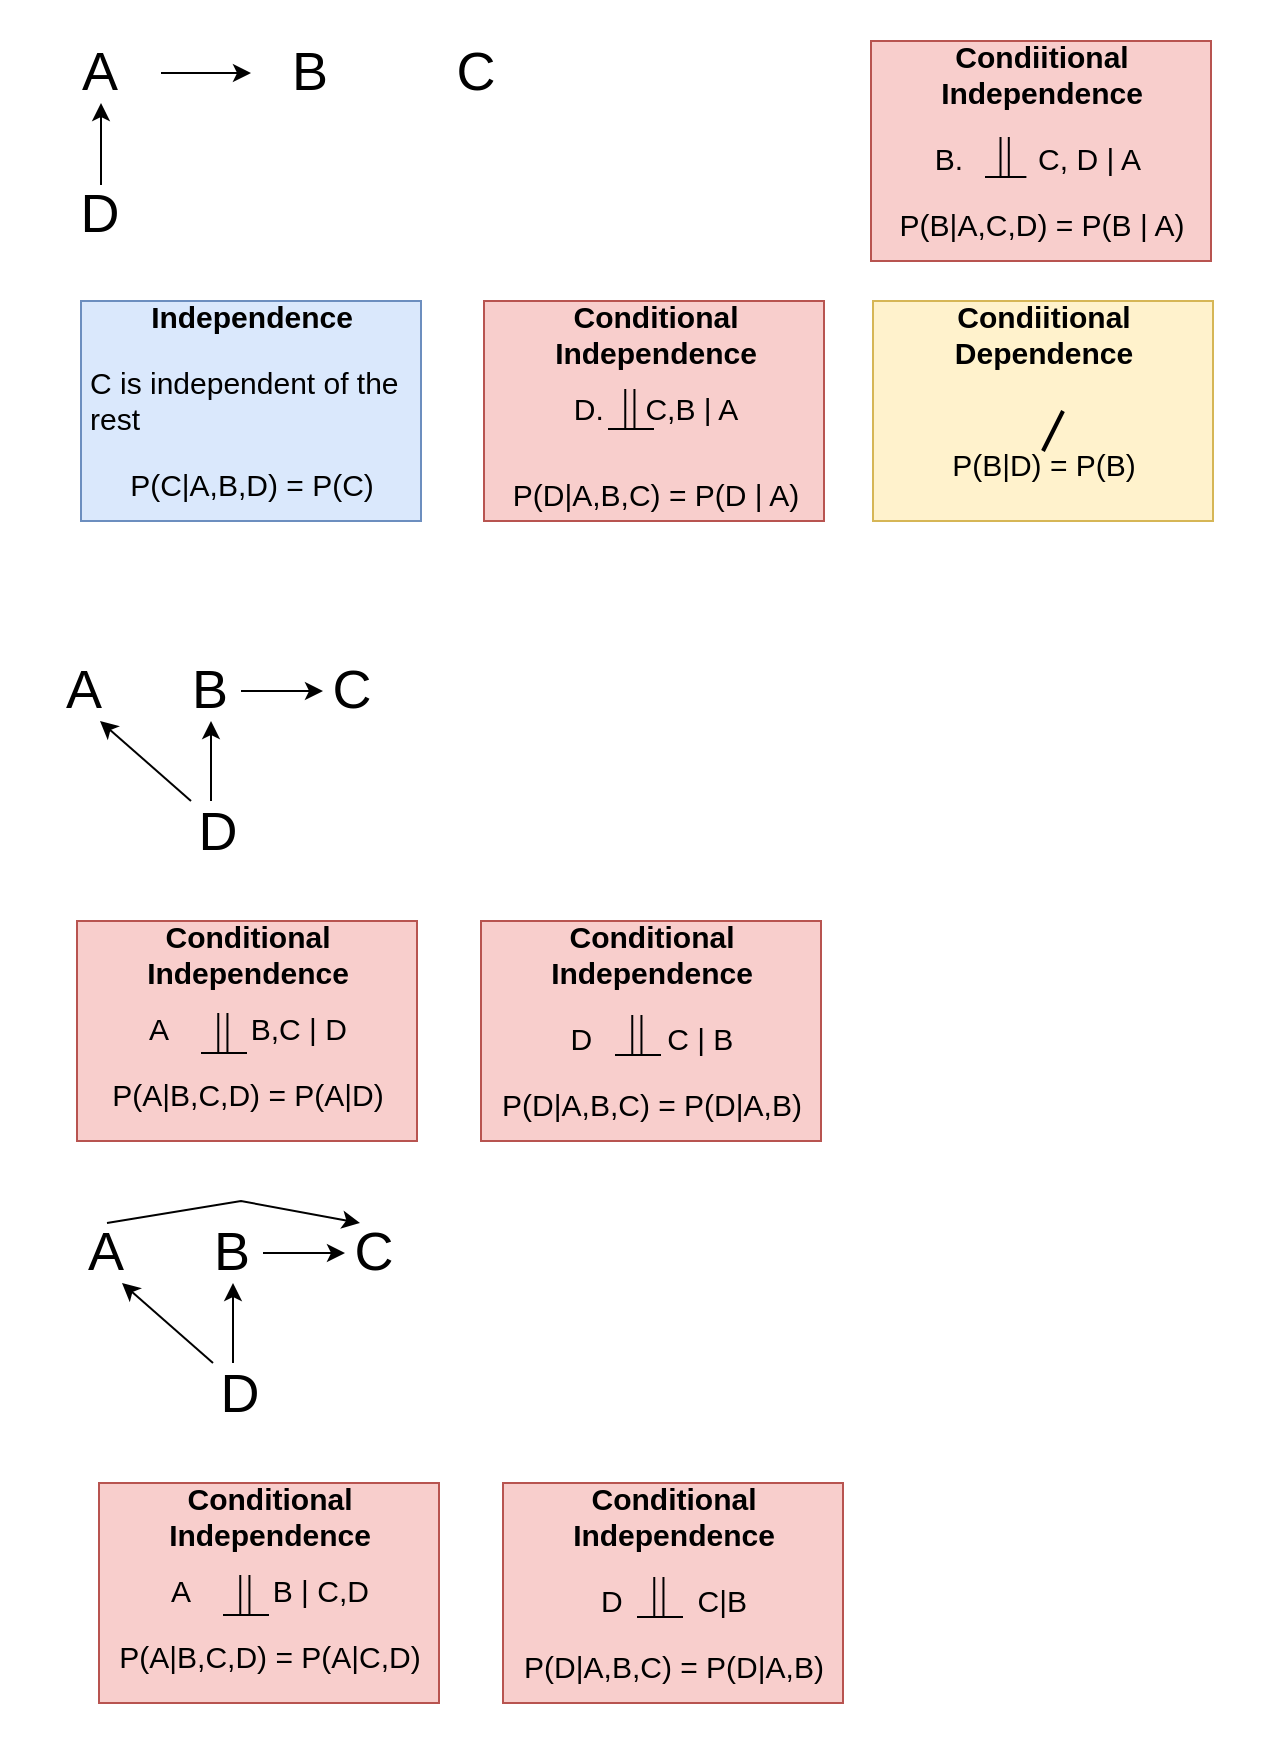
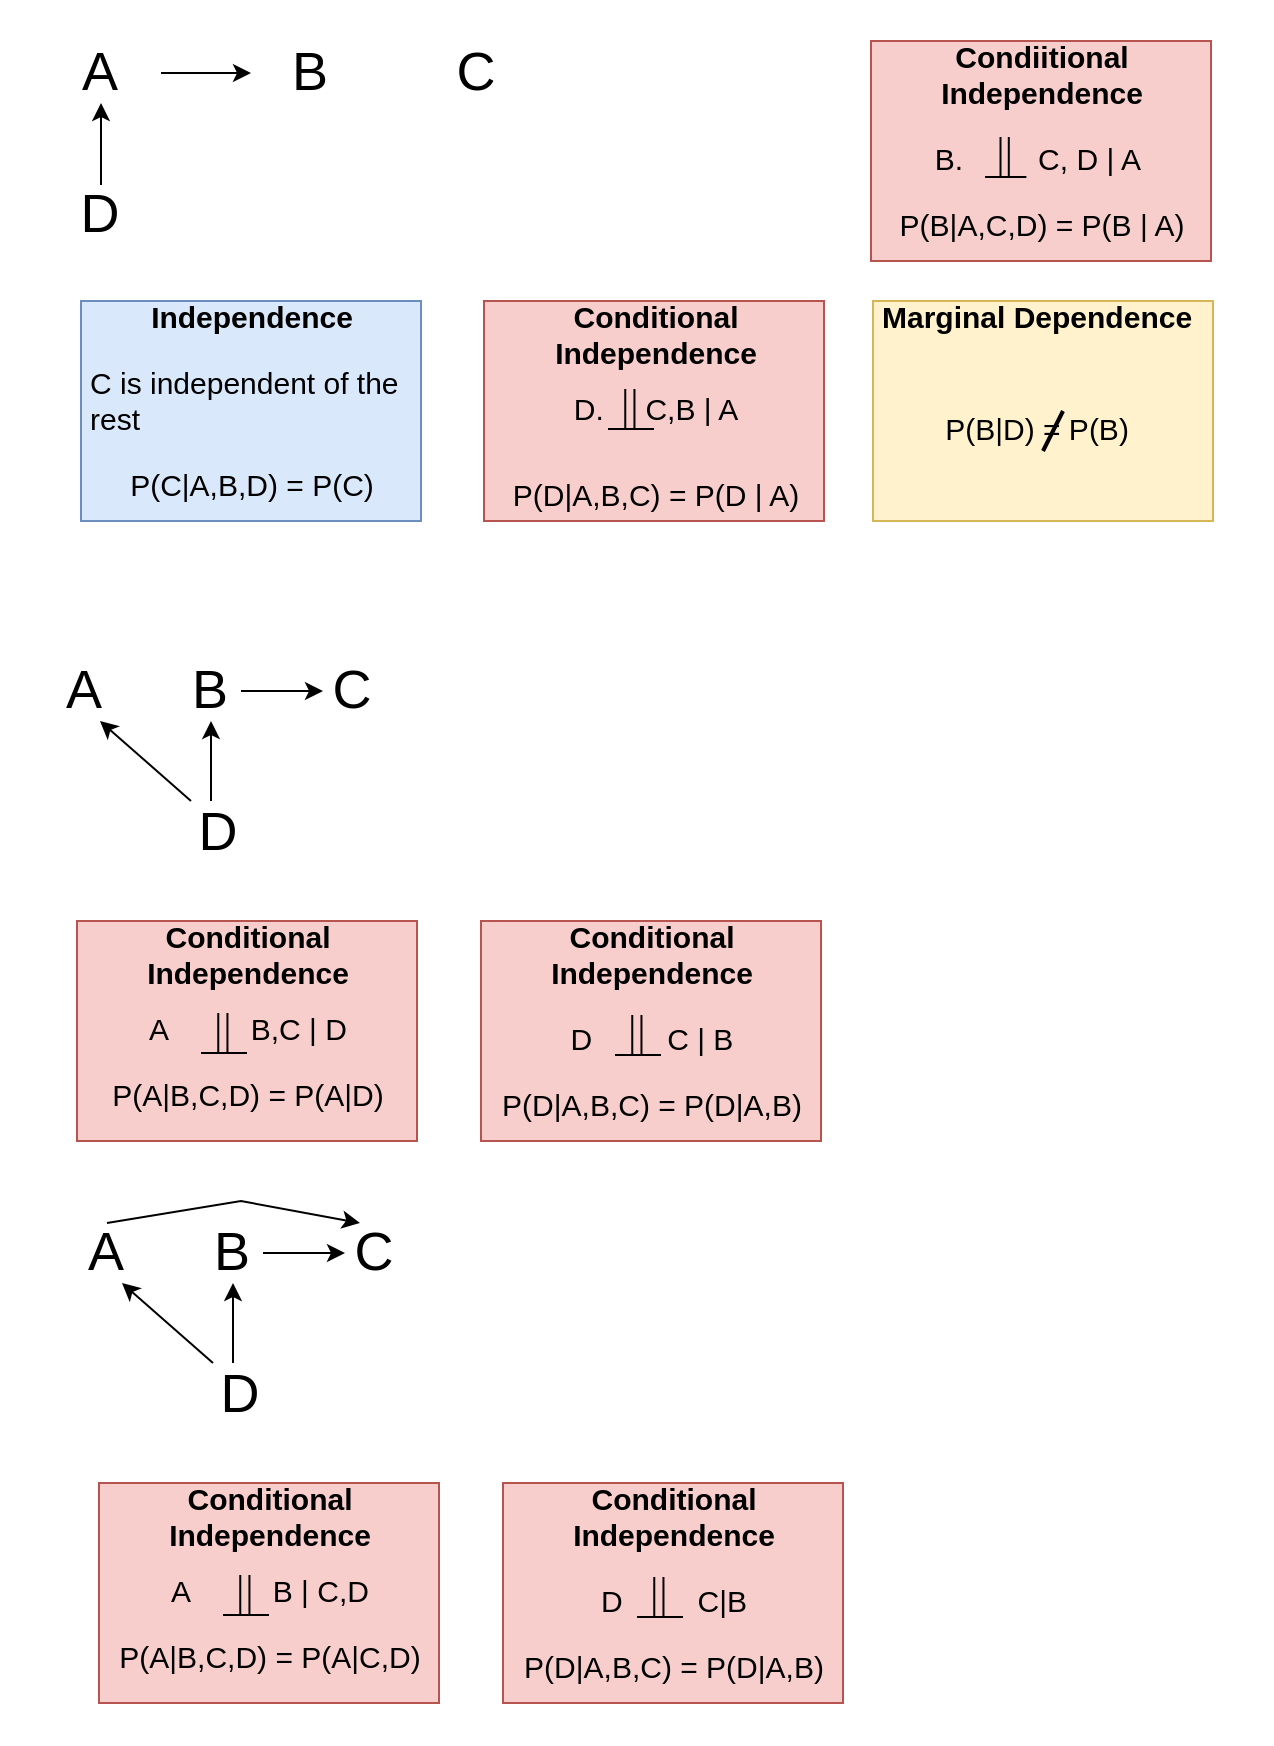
(1022, 310) -> (1001, 310)
